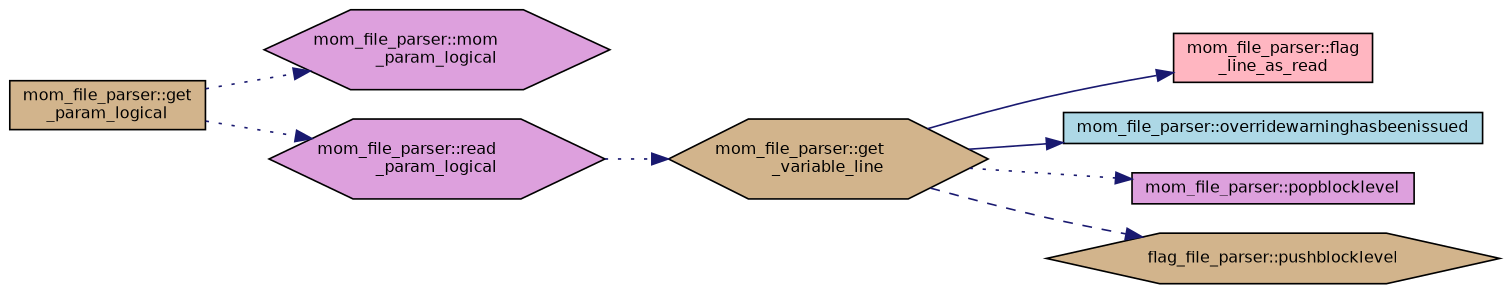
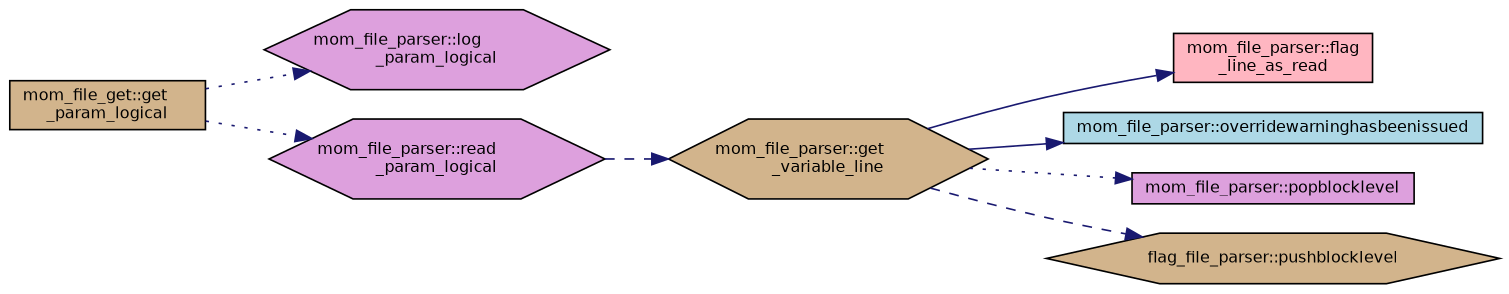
(437, 50) -> (437, 50)
(108, 105) -> (108, 105)
(628, 159) -> (628, 159)
